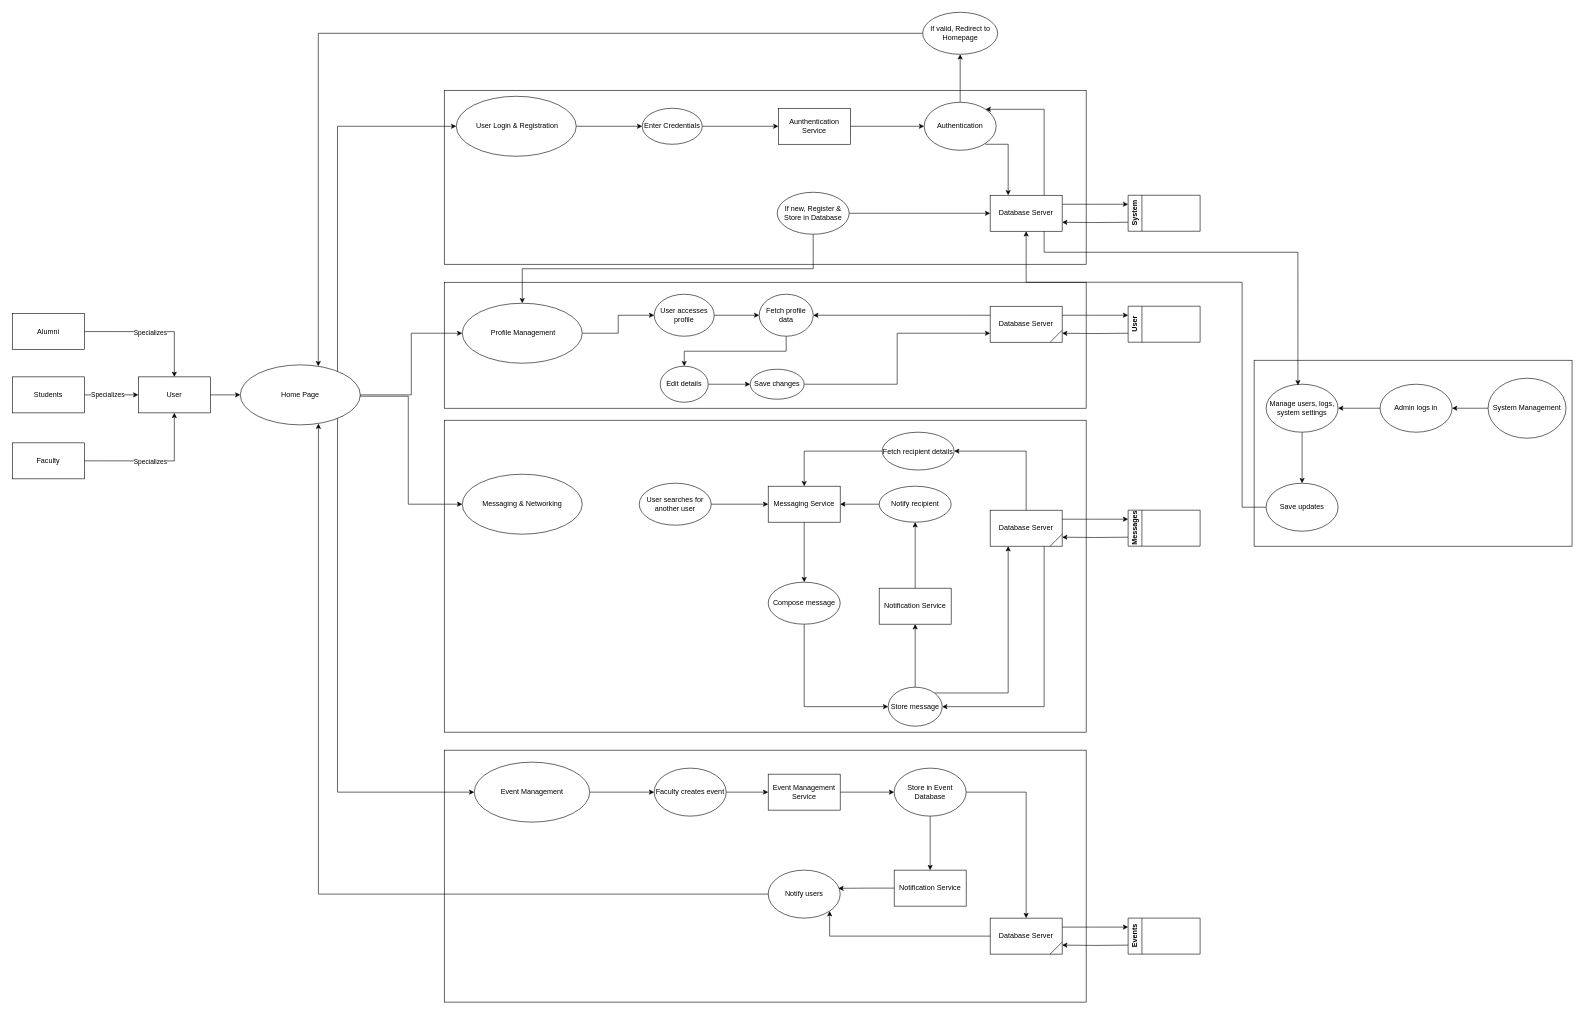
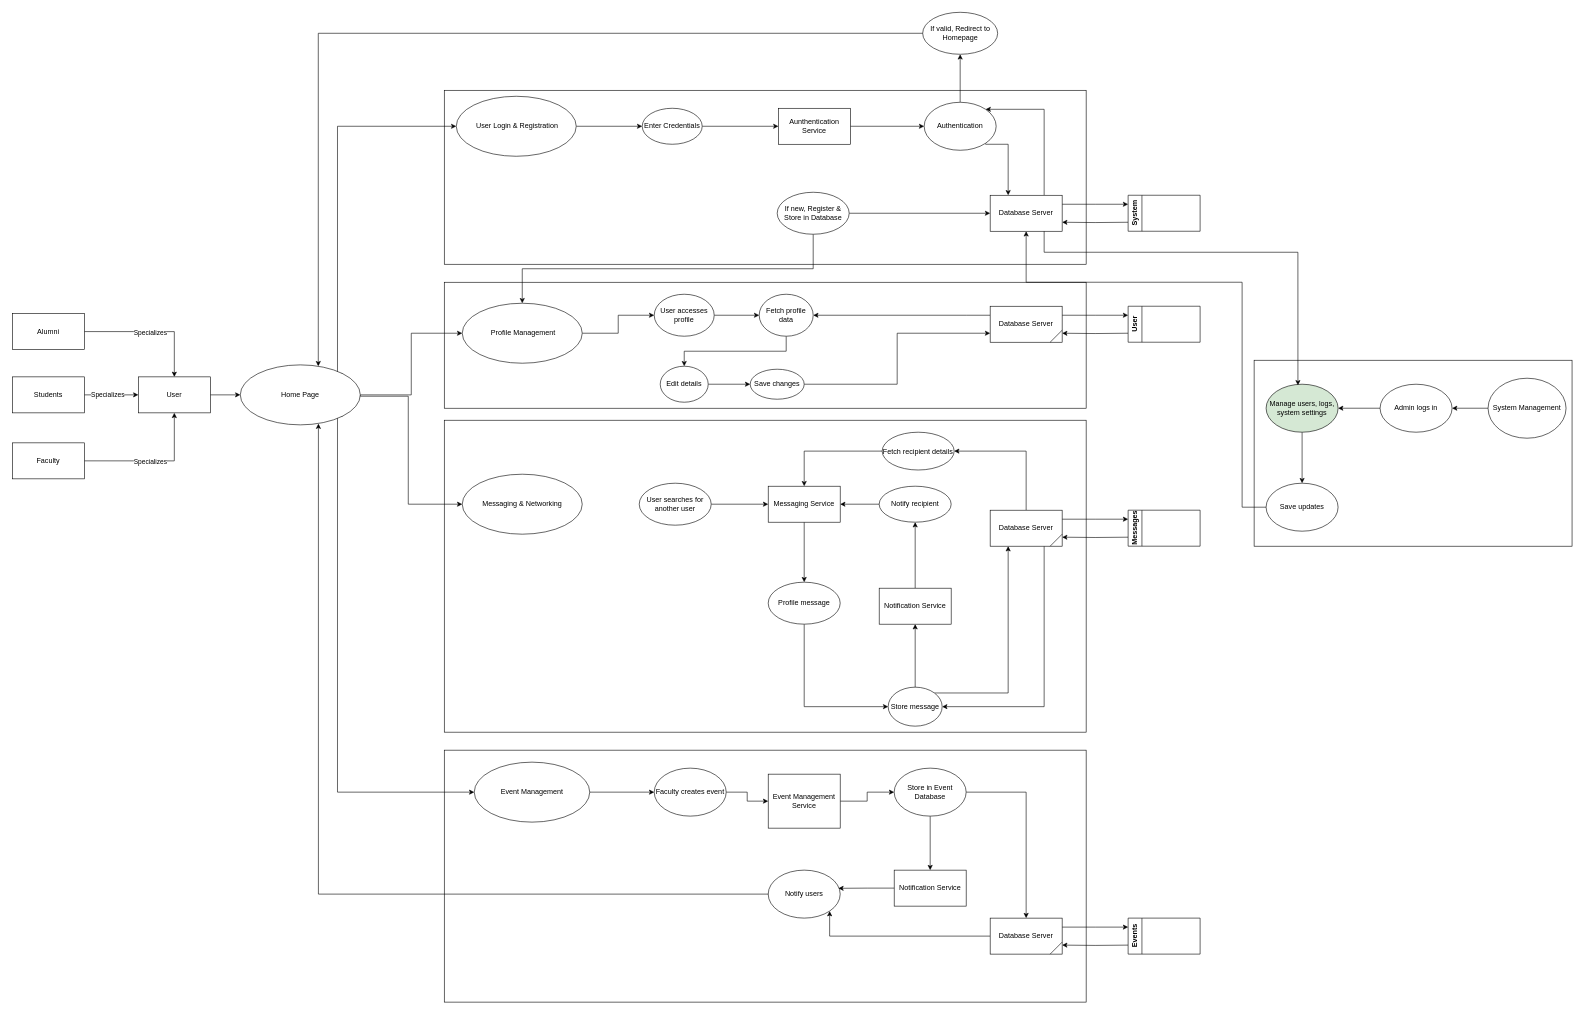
(1302, 408) -> (1302, 408)
(804, 603) -> (804, 603)
(804, 792) -> (804, 801)
